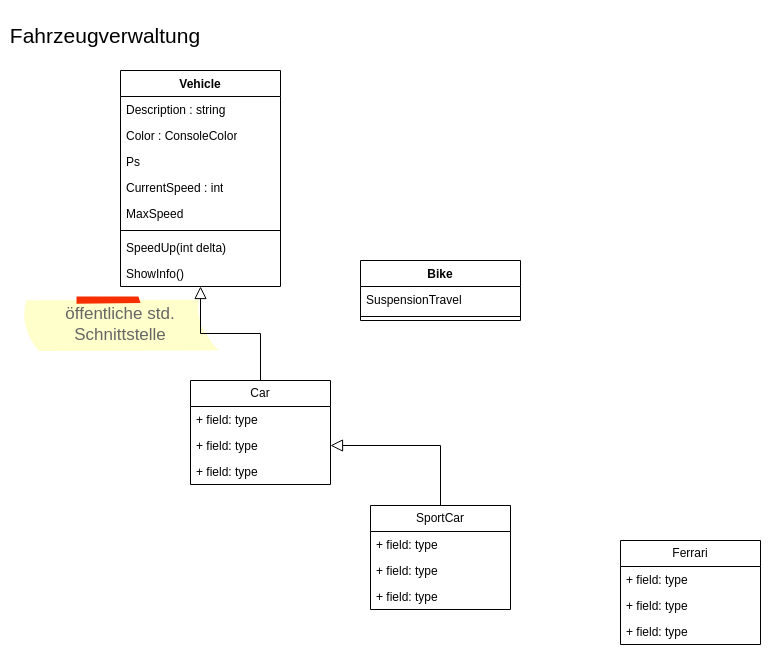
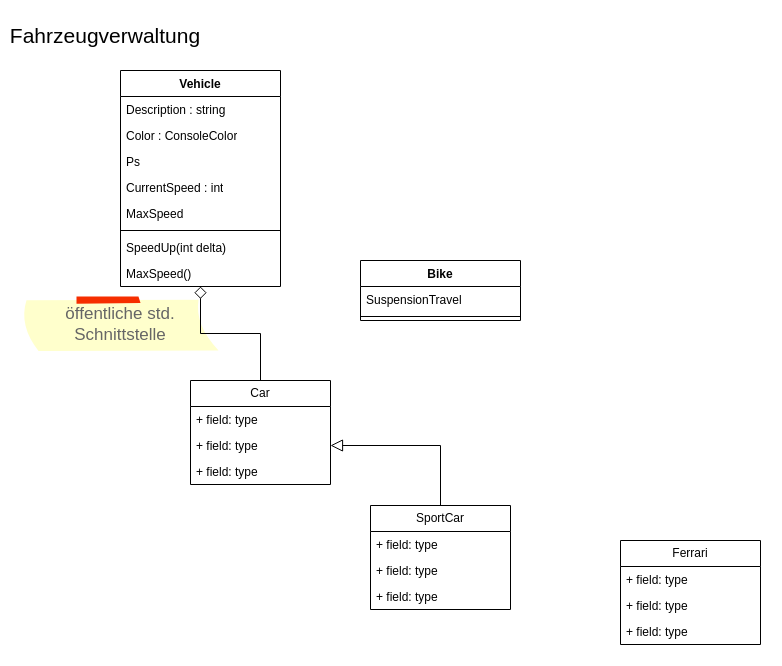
(160, 275) -> (160, 275)
(201, 300) -> (201, 299)
